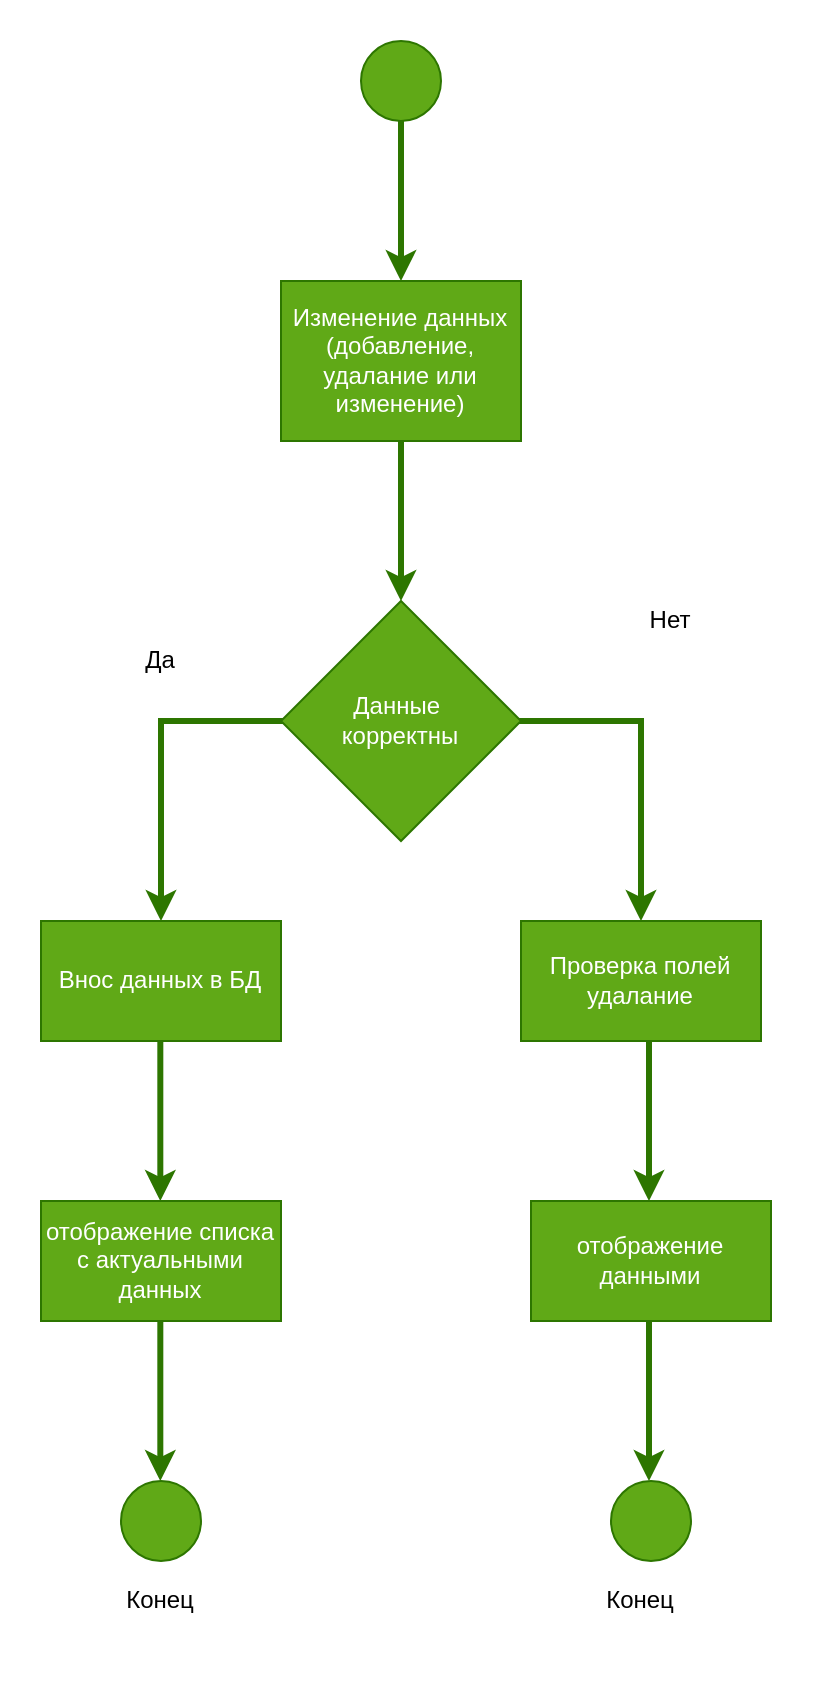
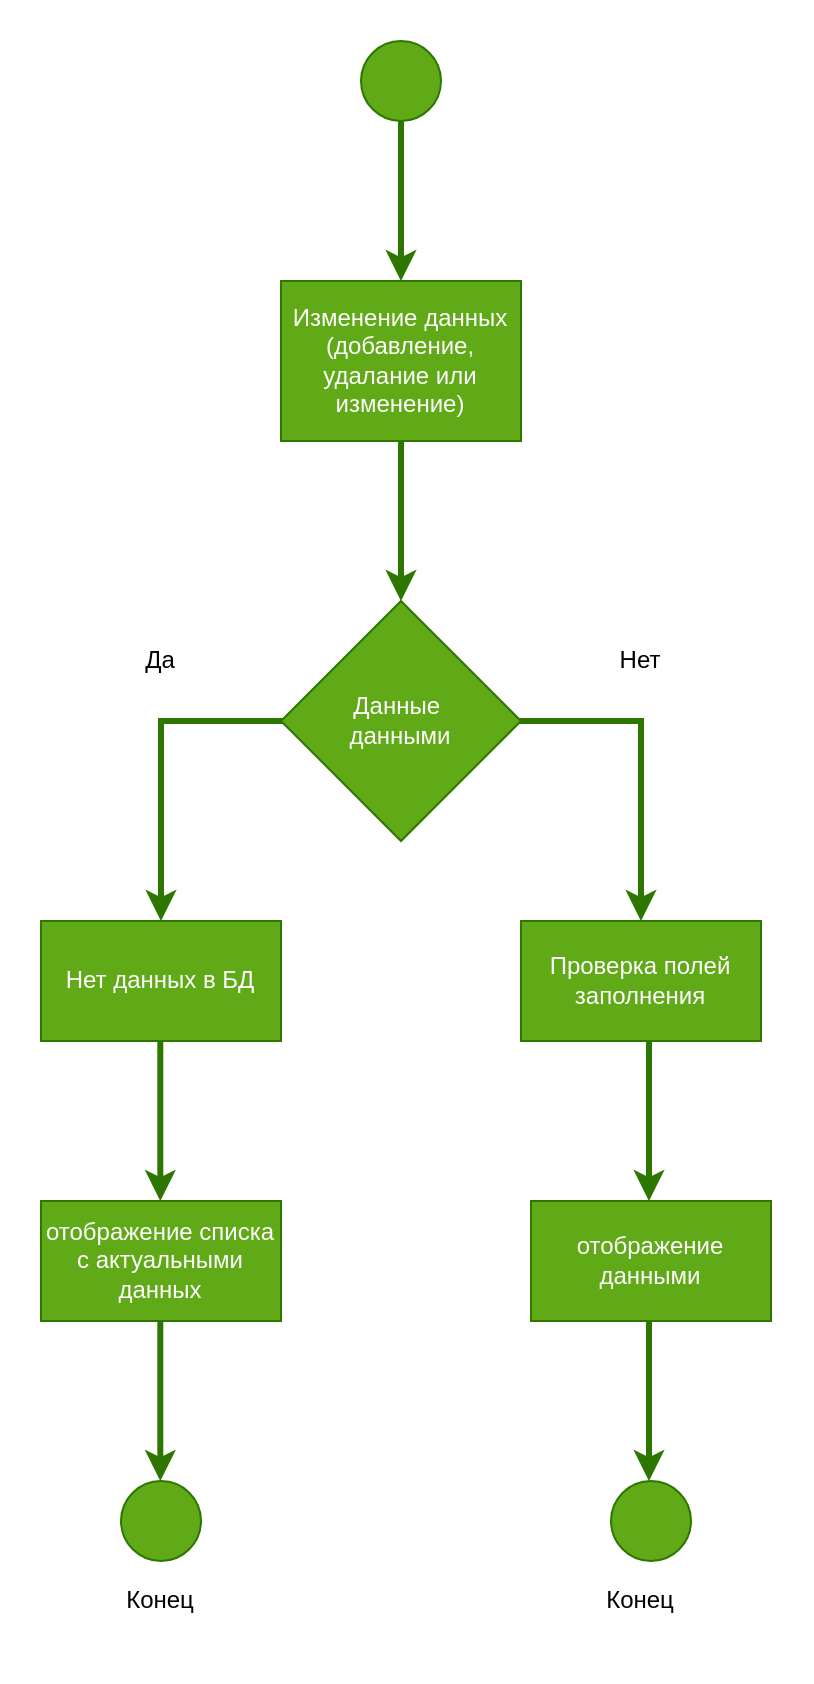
(671, 621) -> (641, 661)
(401, 721) -> (401, 721)
(161, 981) -> (161, 981)
(641, 981) -> (641, 981)
